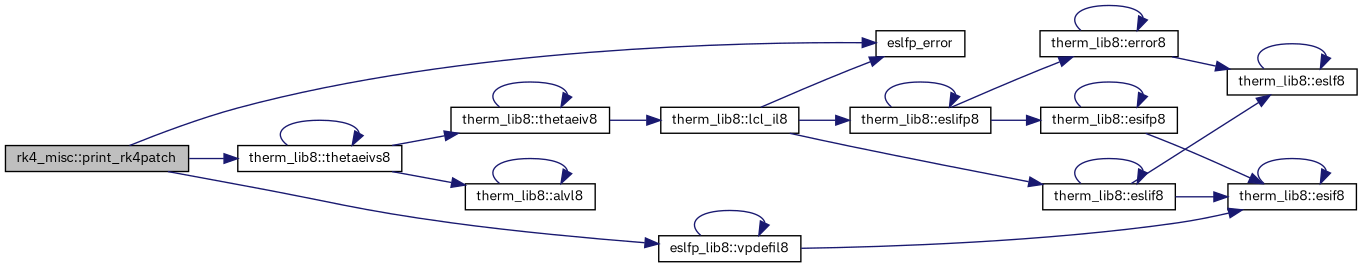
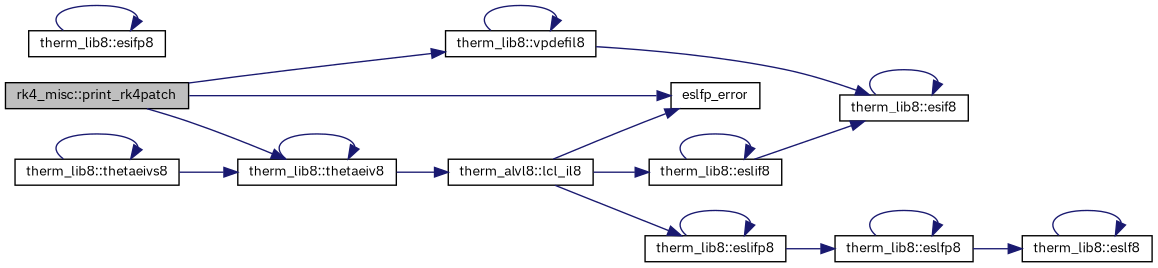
(1109, 44) -> (904, 249)
(730, 120) -> (521, 172)
(1009, 120) -> none
(1195, 143) -> none
(1198, 155) -> none
(207, 159) -> (210, 129)
(530, 197) -> none
(730, 249) -> (521, 44)
